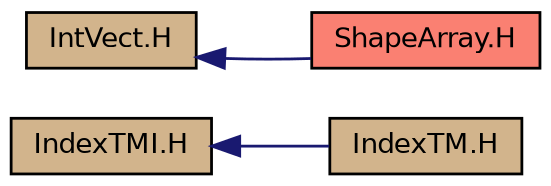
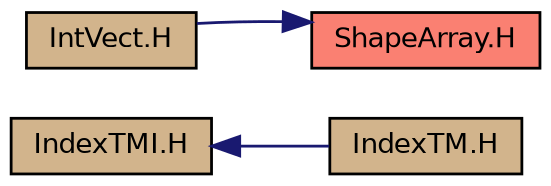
(268, 59) -> (240, 22)
